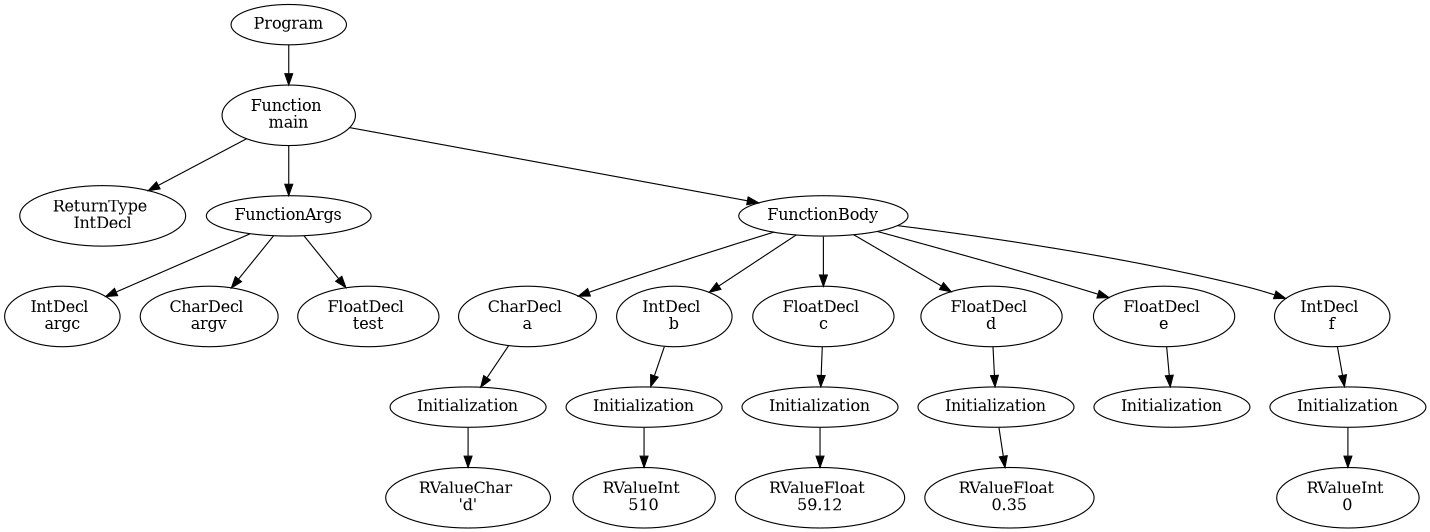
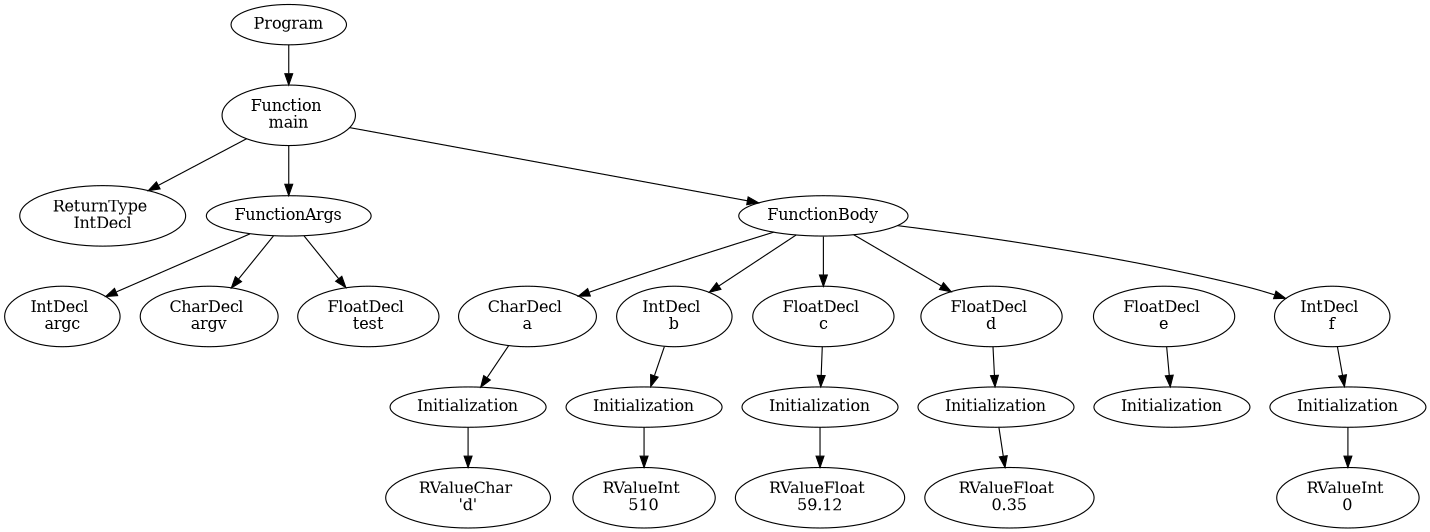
(988, 262) -> none
